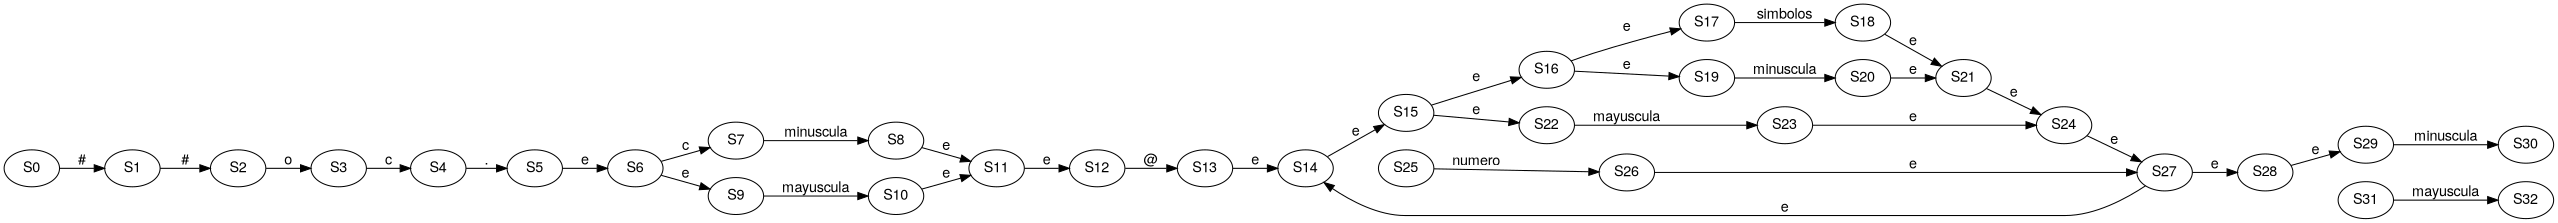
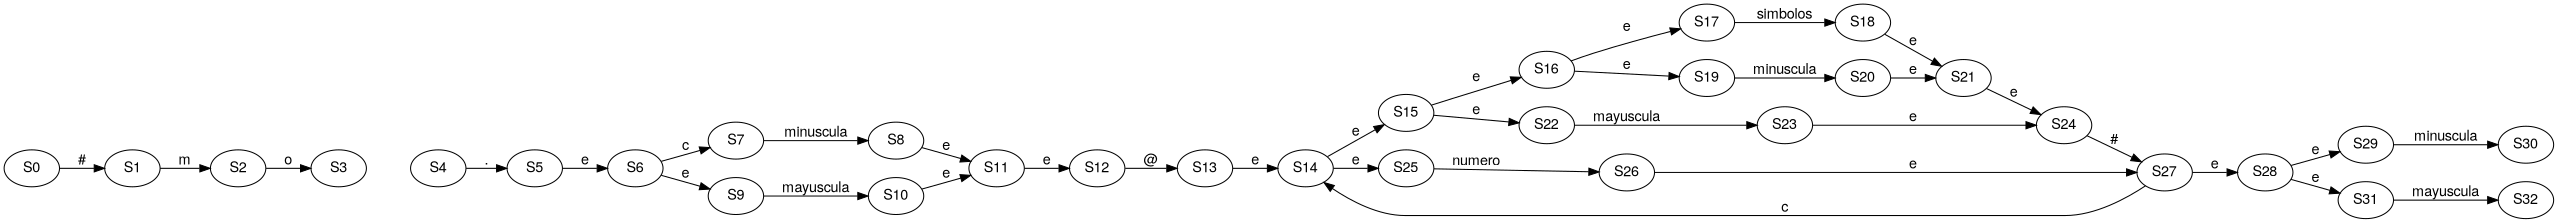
(2114, 140) -> (2114, 140)
(185, 161) -> (185, 161)
(383, 168) -> none
none -> (1351, 168)
none -> (2311, 185)
(1785, 208) -> (1785, 208)
